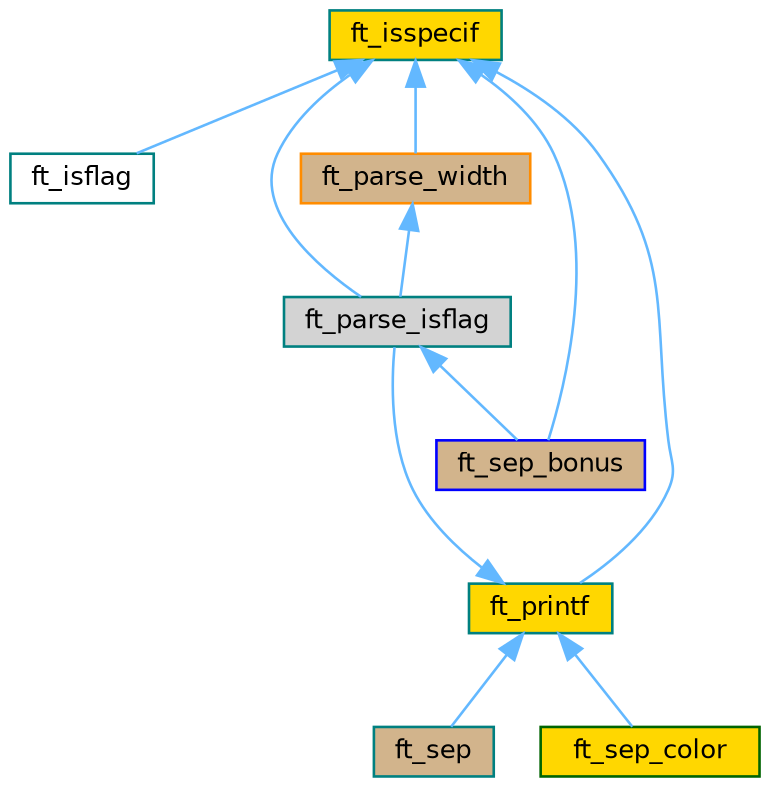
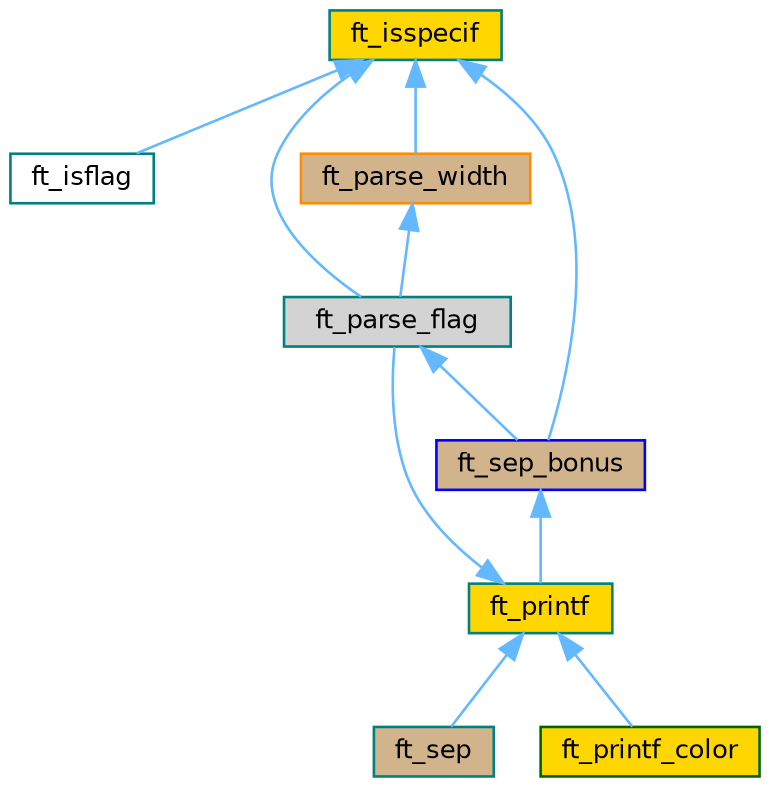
(659, 315) -> (541, 550)
(397, 322) -> (397, 322)
(650, 752) -> (650, 752)
